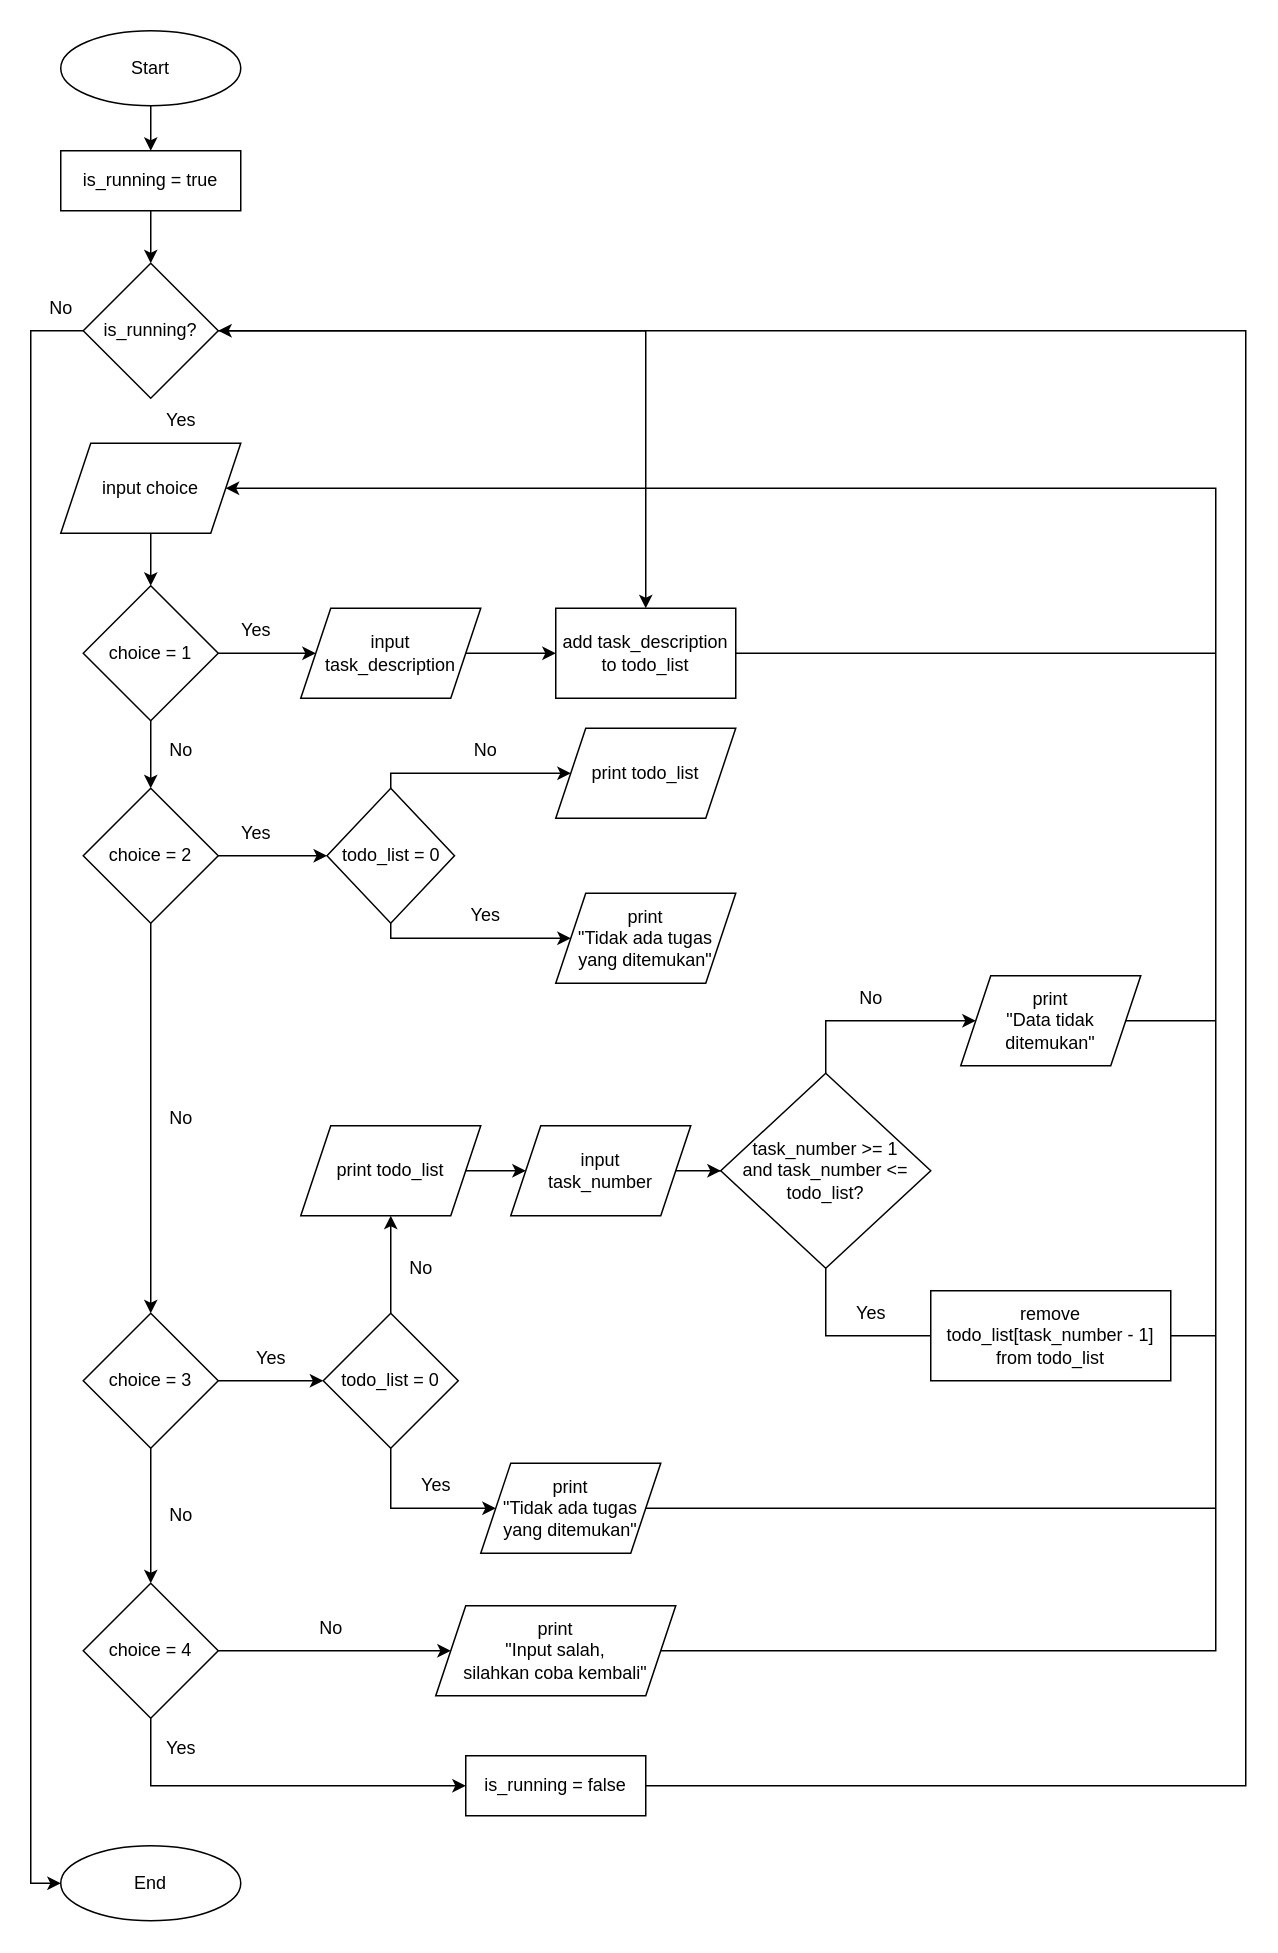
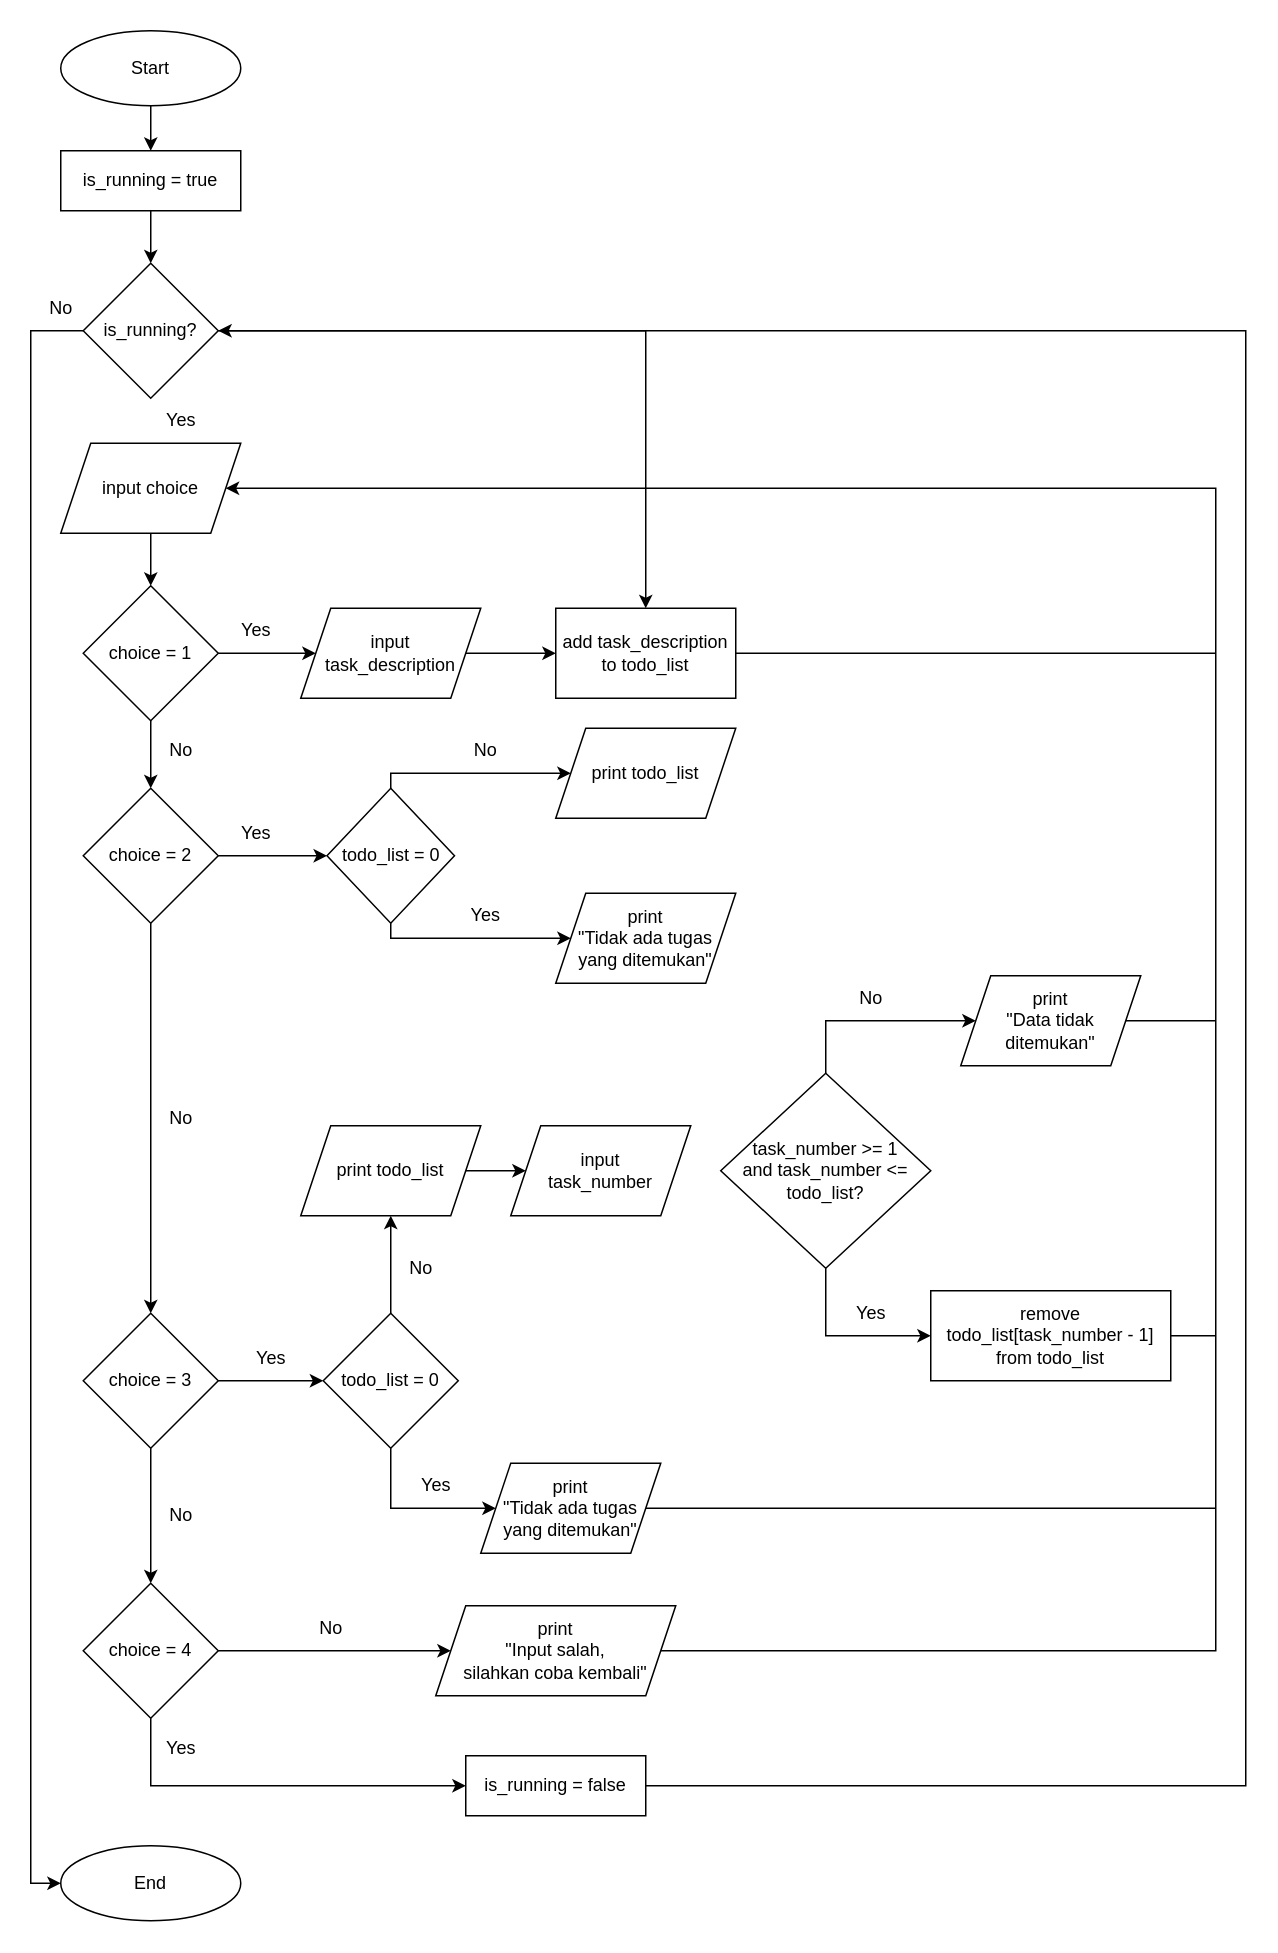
(719, 1171) -> none
(923, 1336) -> (919, 1336)
